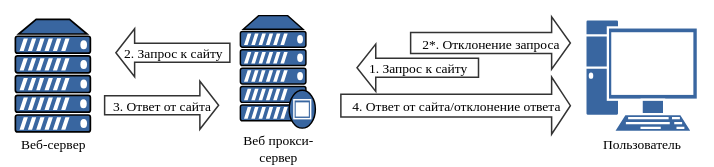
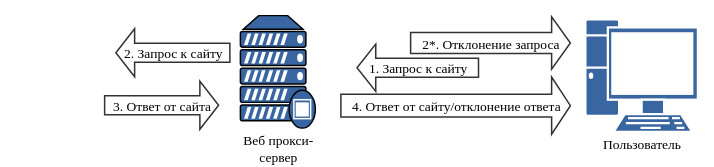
(53, 75) -> none
(456, 107) -> (456, 107)
